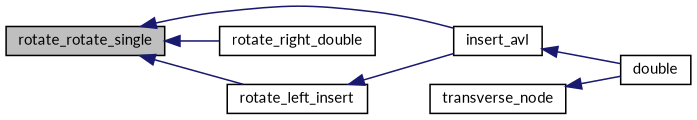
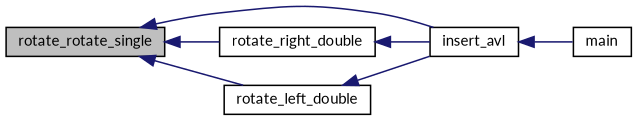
none -> (410, 42)
(656, 70) -> (602, 42)
(297, 99) -> (297, 100)
(498, 99) -> none
